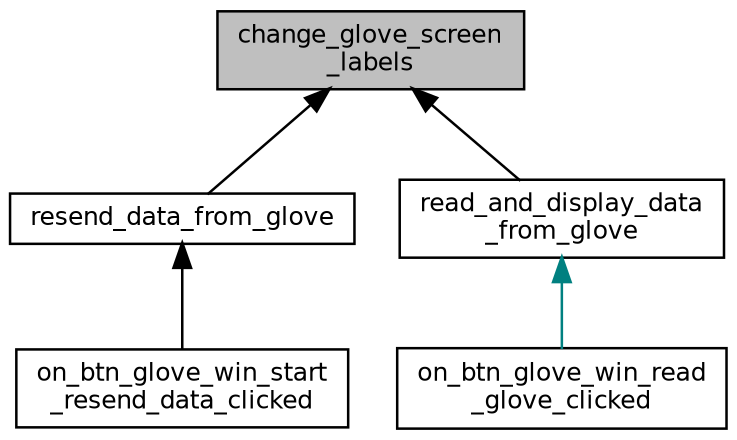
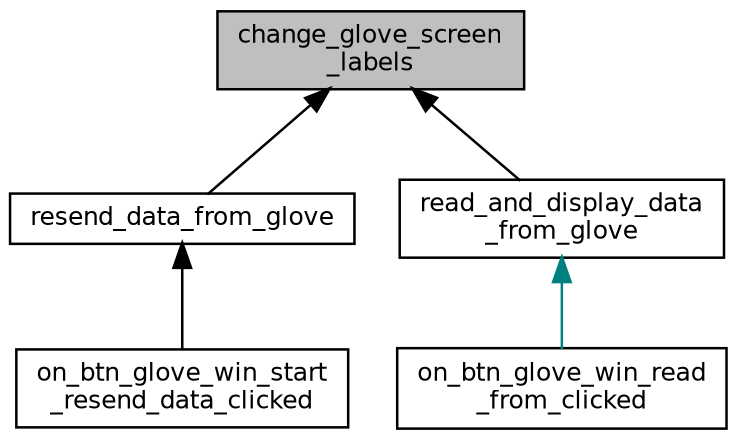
(562, 388) -> (562, 388)
